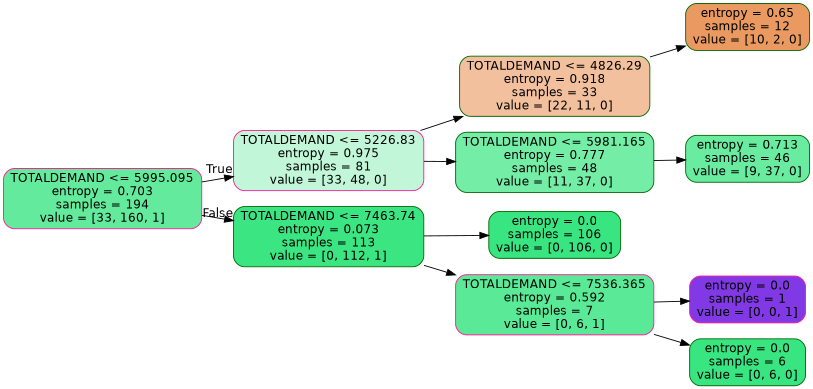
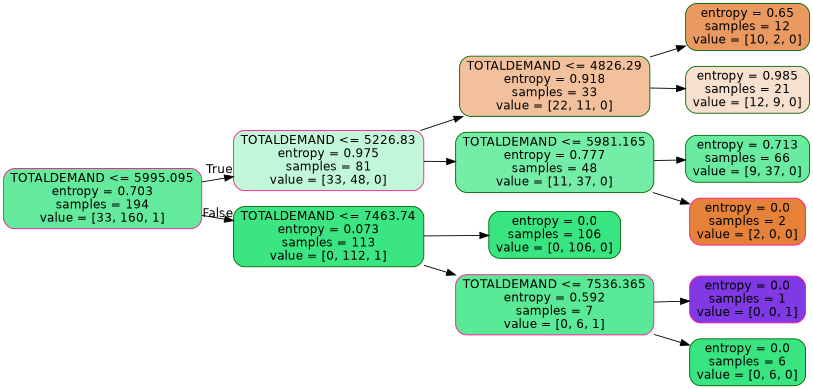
none -> (748, 90)
(748, 159) -> (748, 159)
none -> (748, 222)
